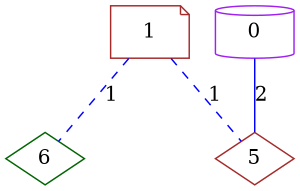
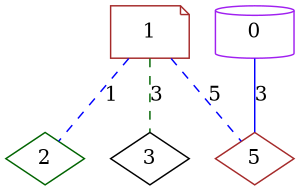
(215, 95) -> (215, 95)
(262, 95) -> (262, 95)
(45, 159) -> (45, 159)
none -> (150, 159)
